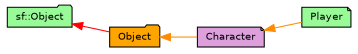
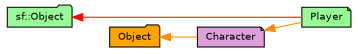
(96, 29) -> (192, 17)
